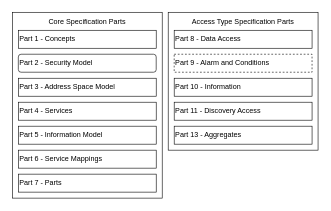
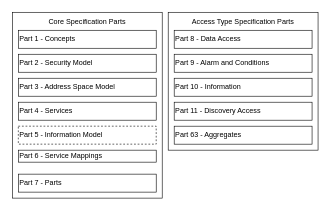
(87, 63) -> (87, 63)
(243, 63) -> (243, 63)
(87, 135) -> (87, 135)
(213, 135) -> (213, 135)
(87, 159) -> (87, 156)
